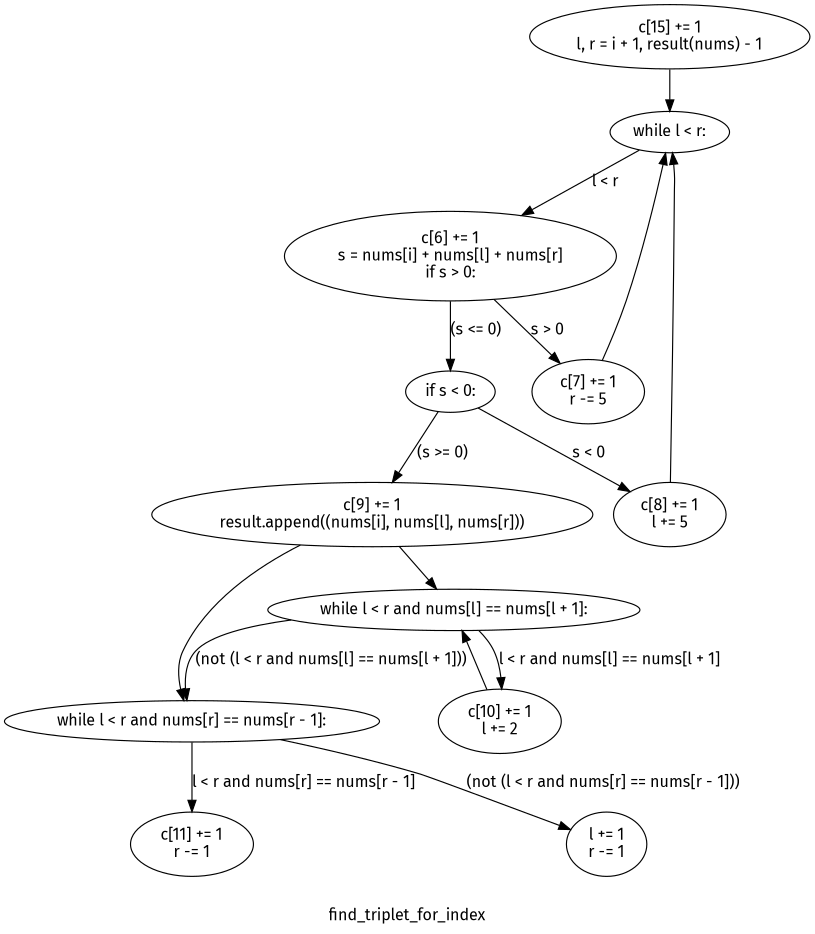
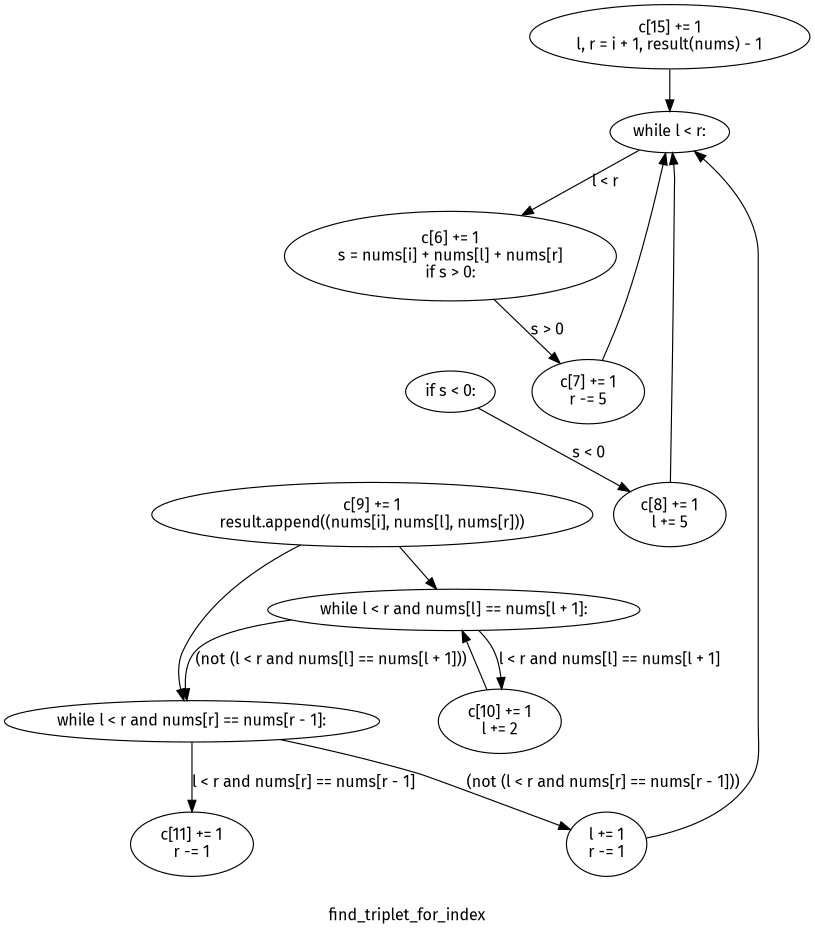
(450, 330) -> none
(418, 442) -> none
none -> (758, 523)
